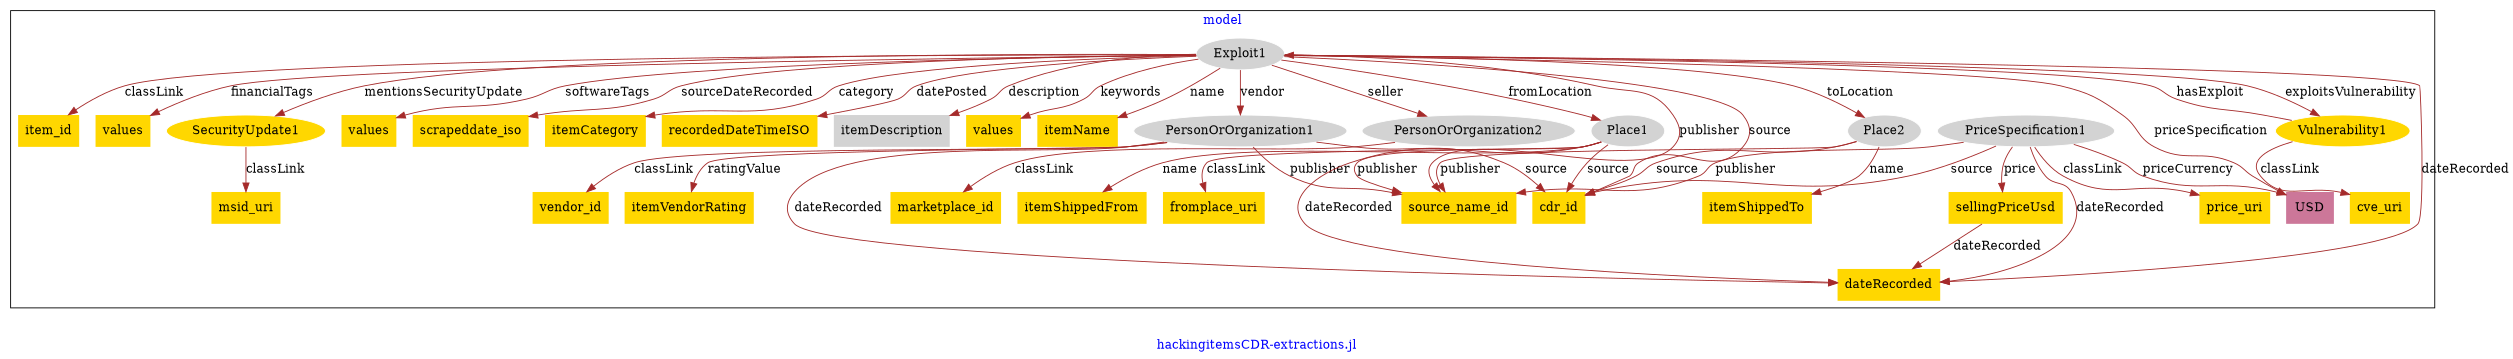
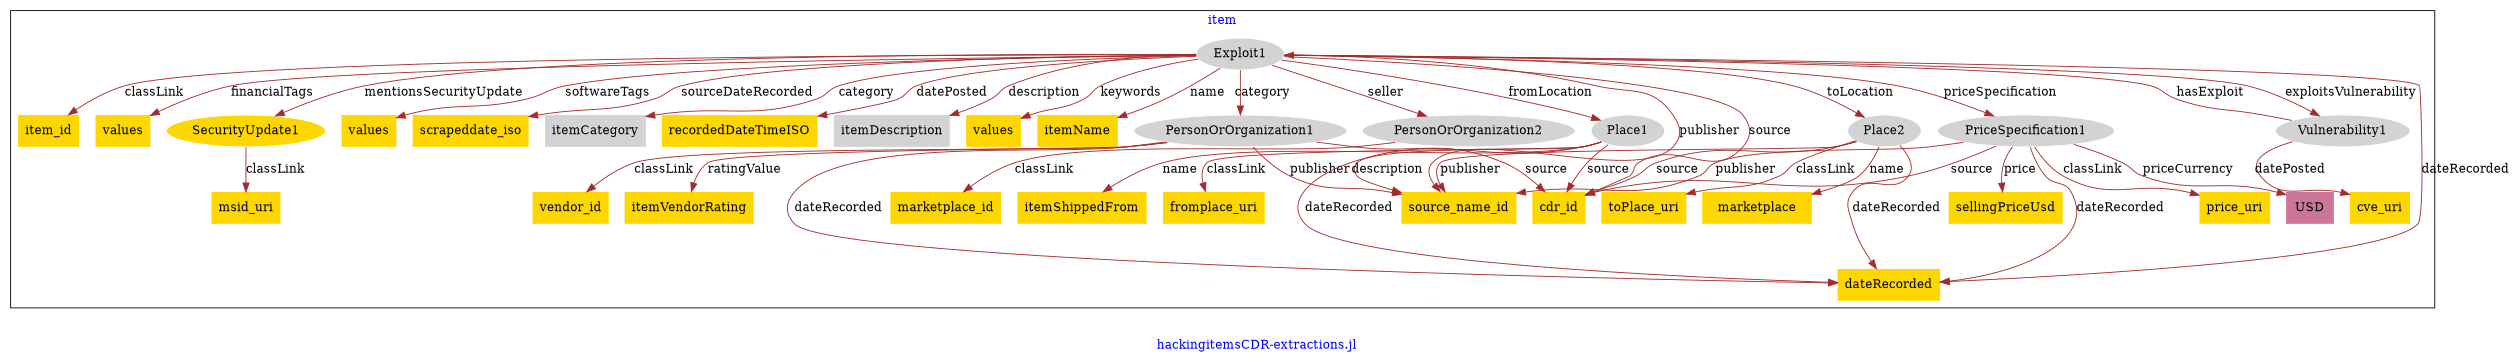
(1223, 21) -> (1223, 21)
(1951, 75) -> (1726, 69)
(1262, 92) -> (1262, 92)
(595, 131) -> (595, 131)
(2343, 131) -> (2343, 131)
(1387, 169) -> (1387, 169)
(2290, 169) -> (2290, 169)
none -> (1644, 208)
(1757, 208) -> (1757, 208)
(1951, 244) -> (1854, 191)
